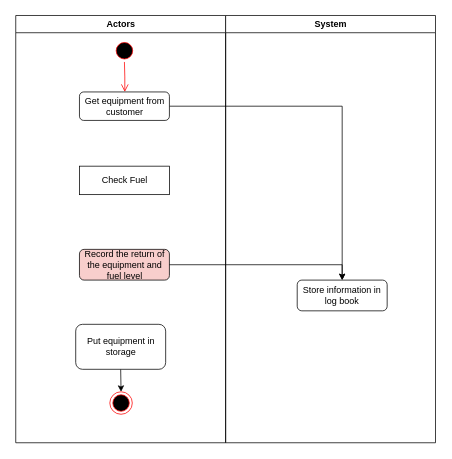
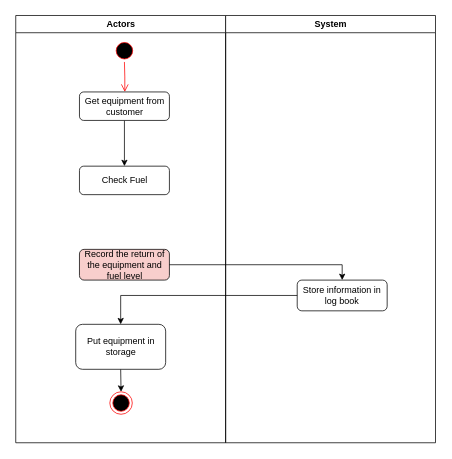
(334, 106) -> (125, 141)
(125, 180) -> (125, 180)
none -> (197, 296)
